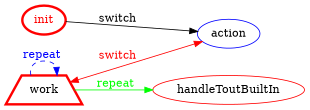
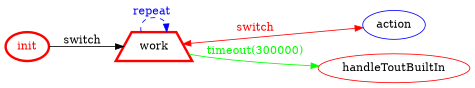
(128, 26) -> (82, 47)
(118, 84) -> (255, 51)
